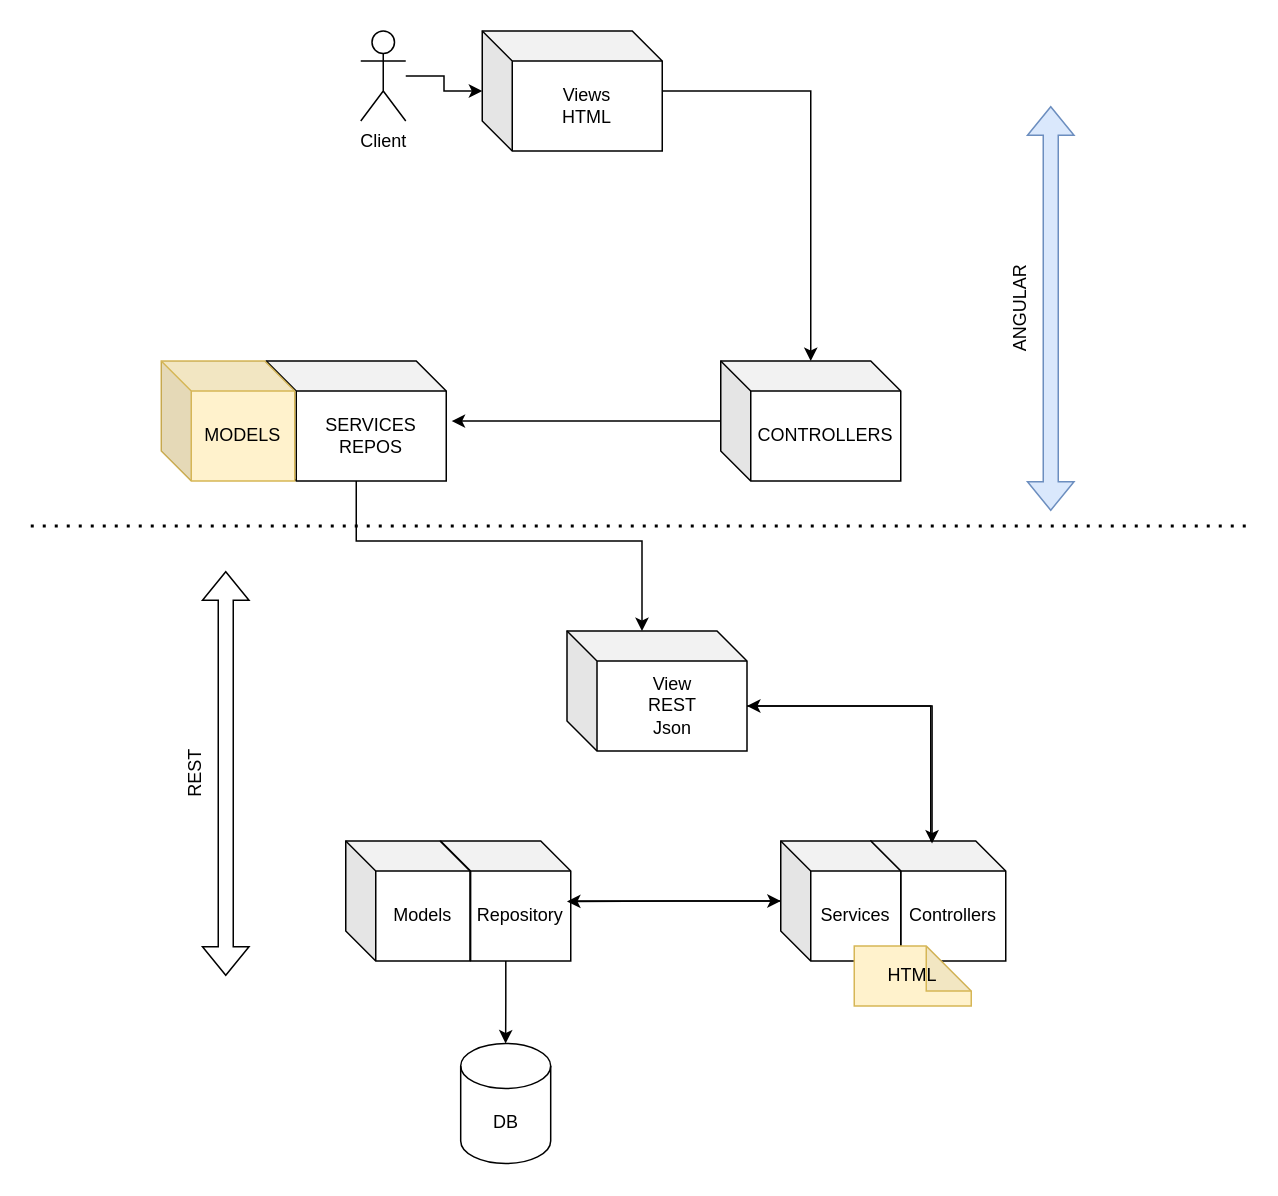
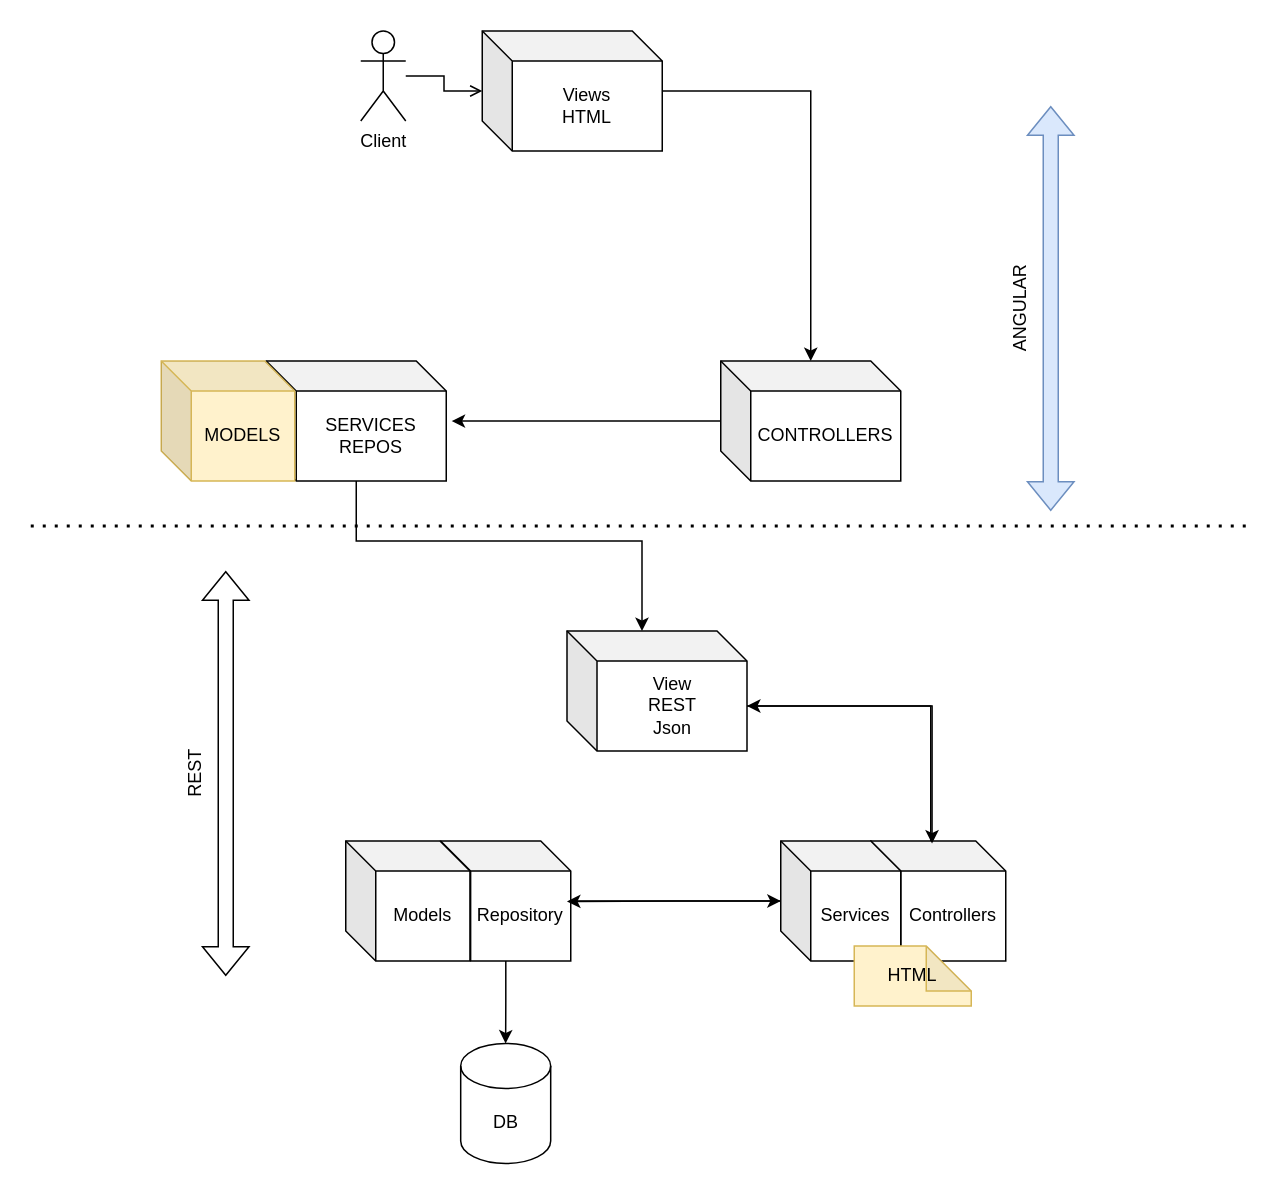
(471, 91) -> (473, 91)
